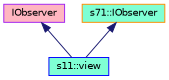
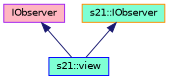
(124, 13) -> (124, 13)
(79, 66) -> (79, 66)
